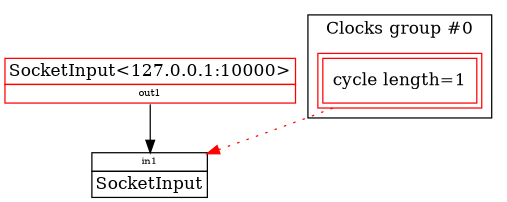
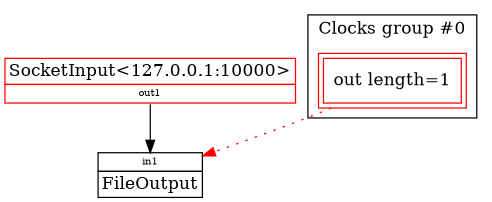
(400, 81) -> (392, 81)
(150, 184) -> (150, 184)
